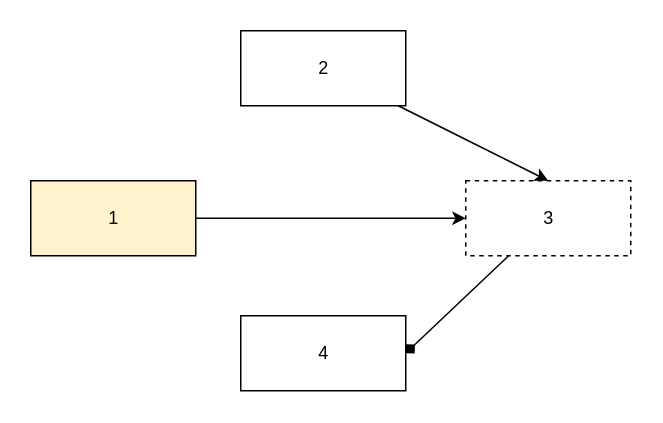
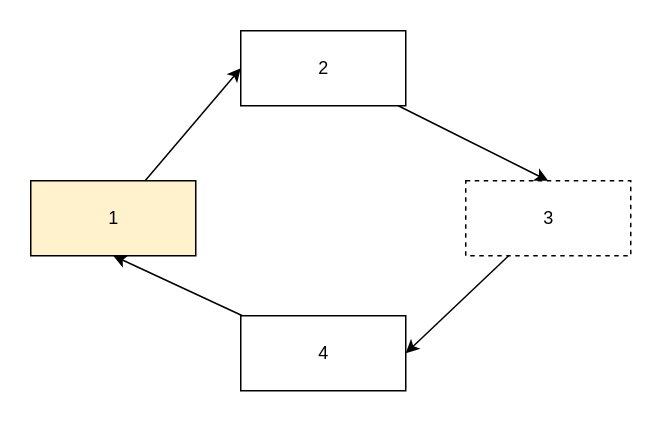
(326, 218) -> (190, 128)
none -> (182, 288)
(415, 345) -> (414, 345)
